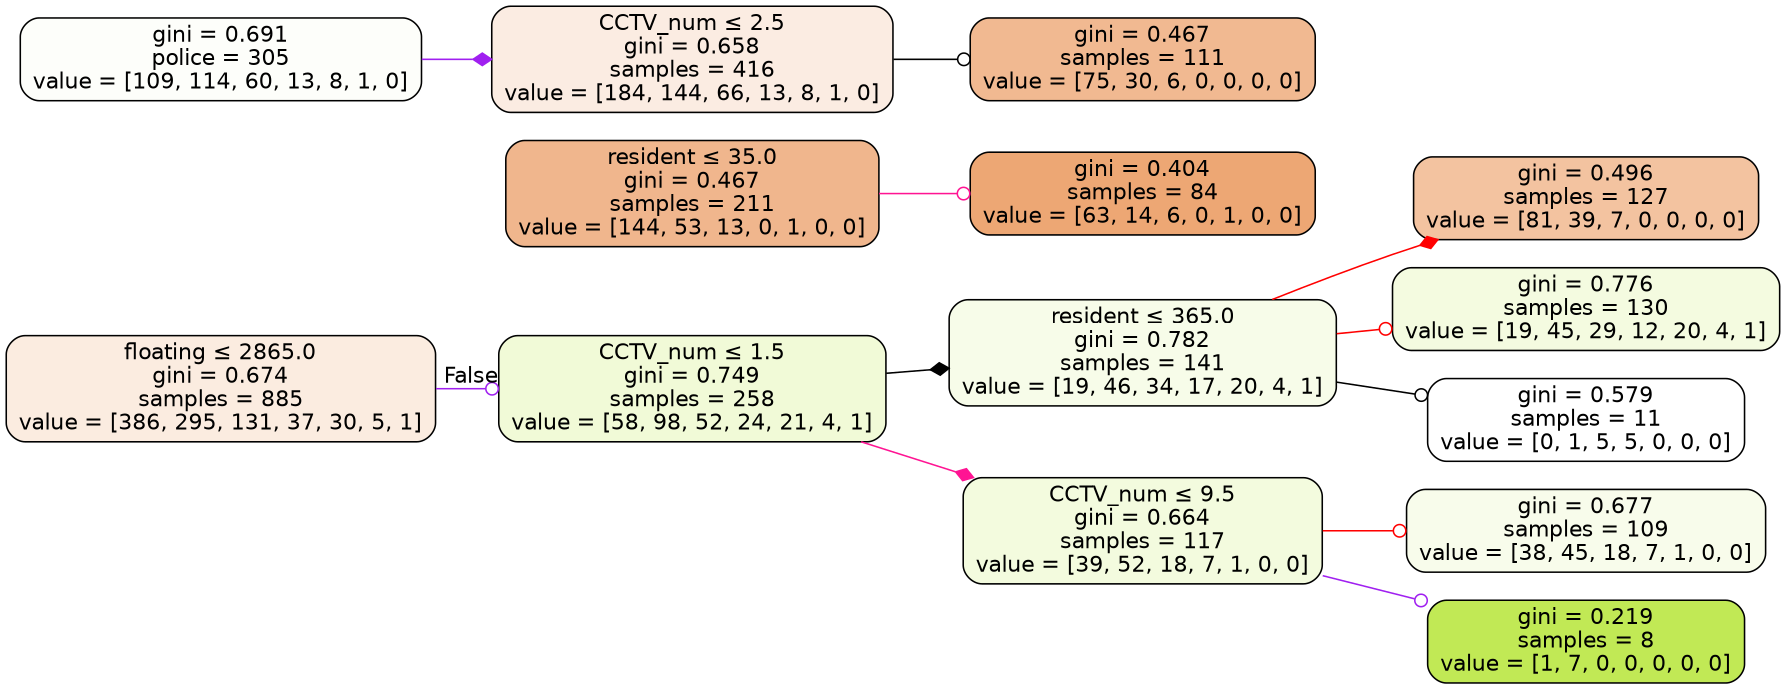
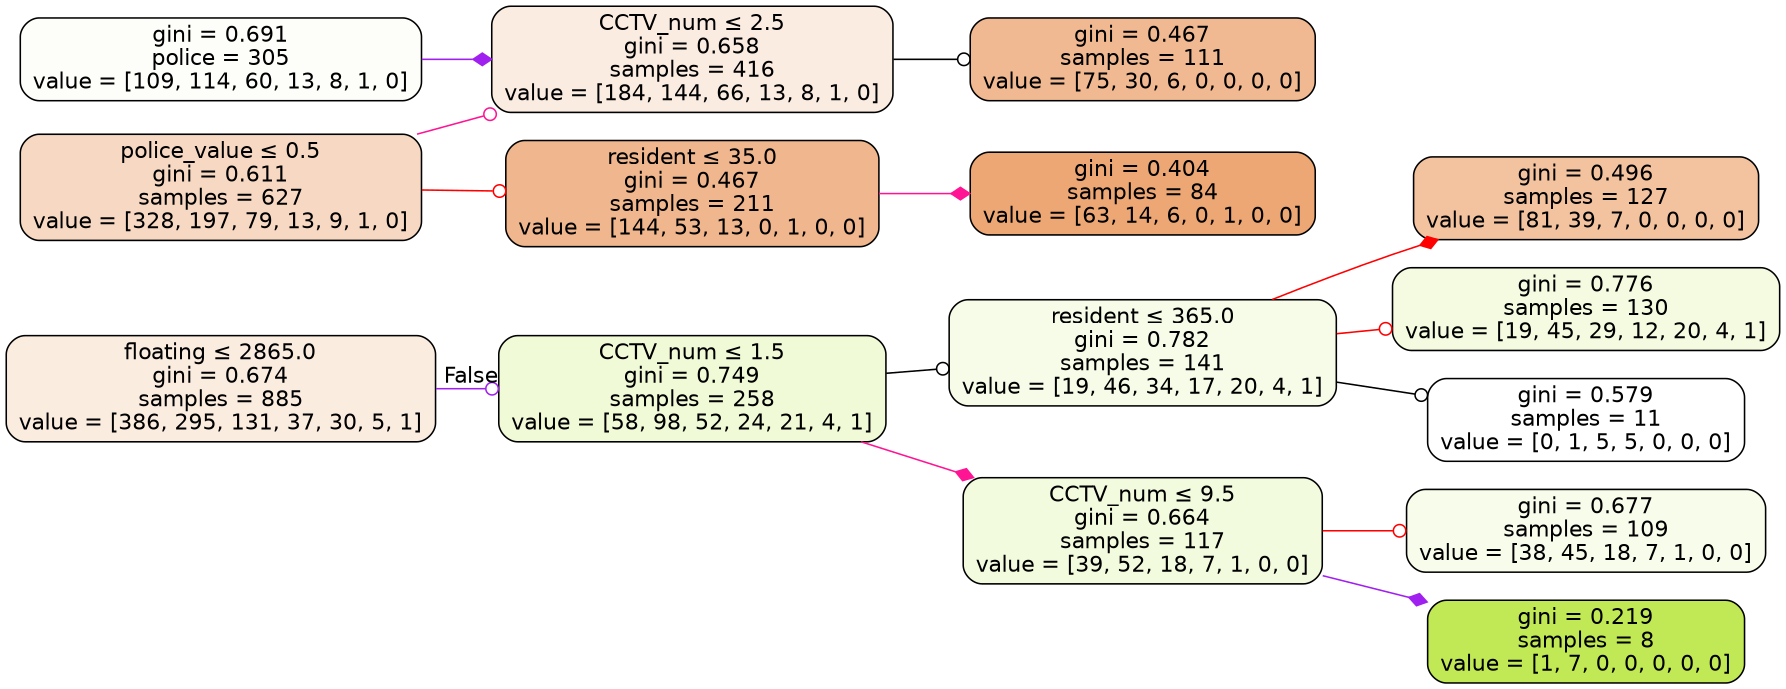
none -> (221, 187)
(918, 194) -> (918, 194)
(911, 371) -> (911, 371)
(1369, 587) -> (1369, 587)
